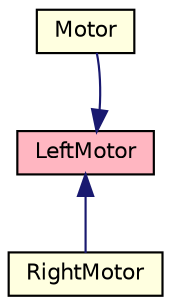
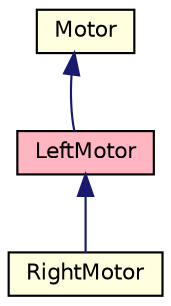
(100, 81) -> (71, 103)
